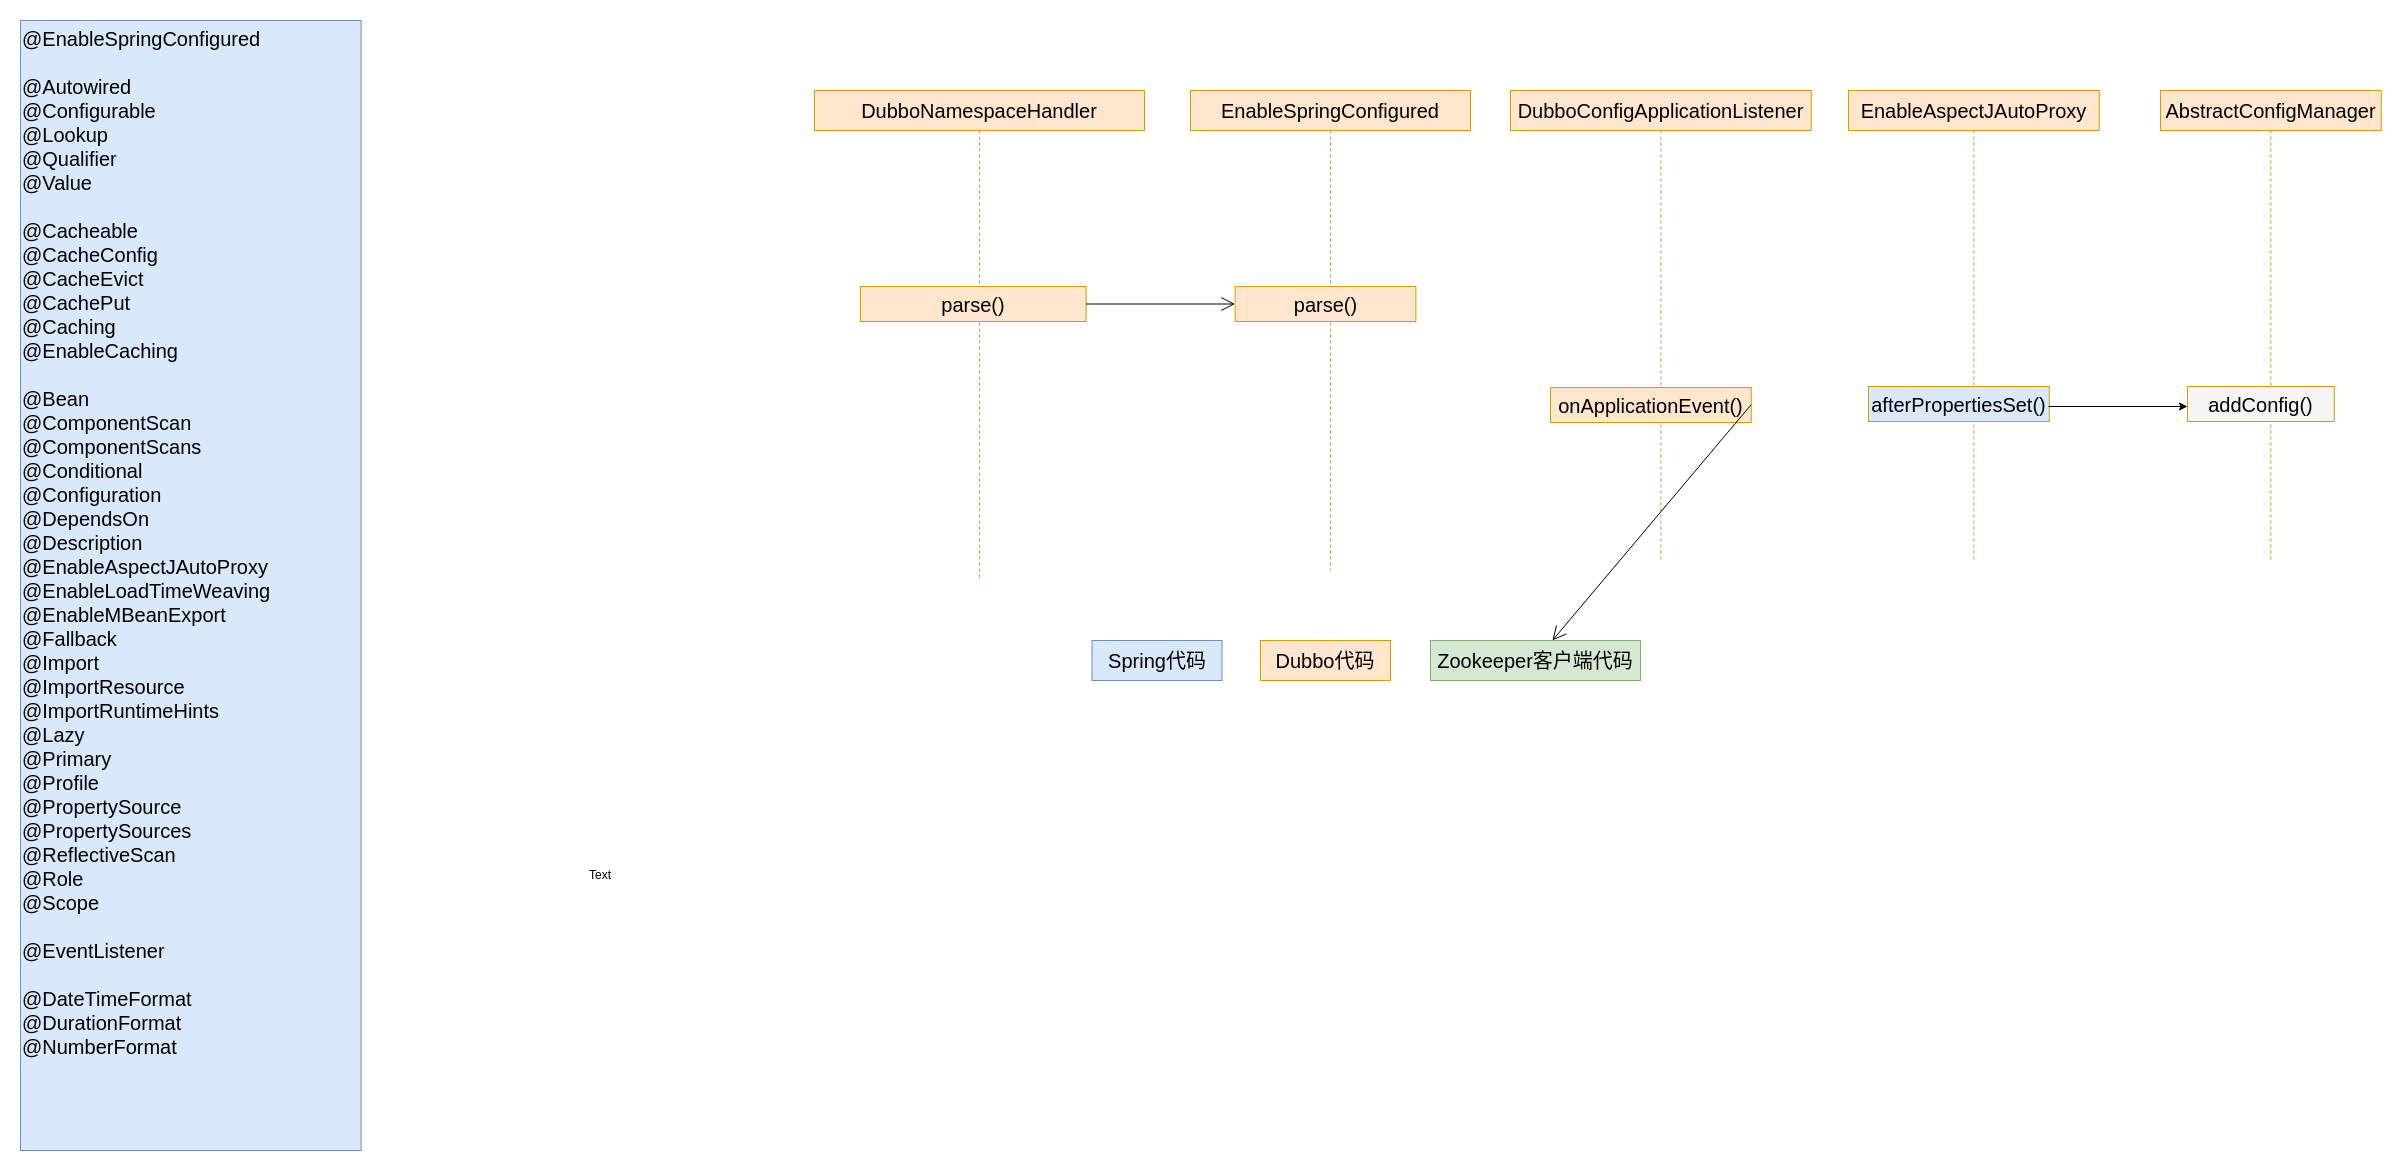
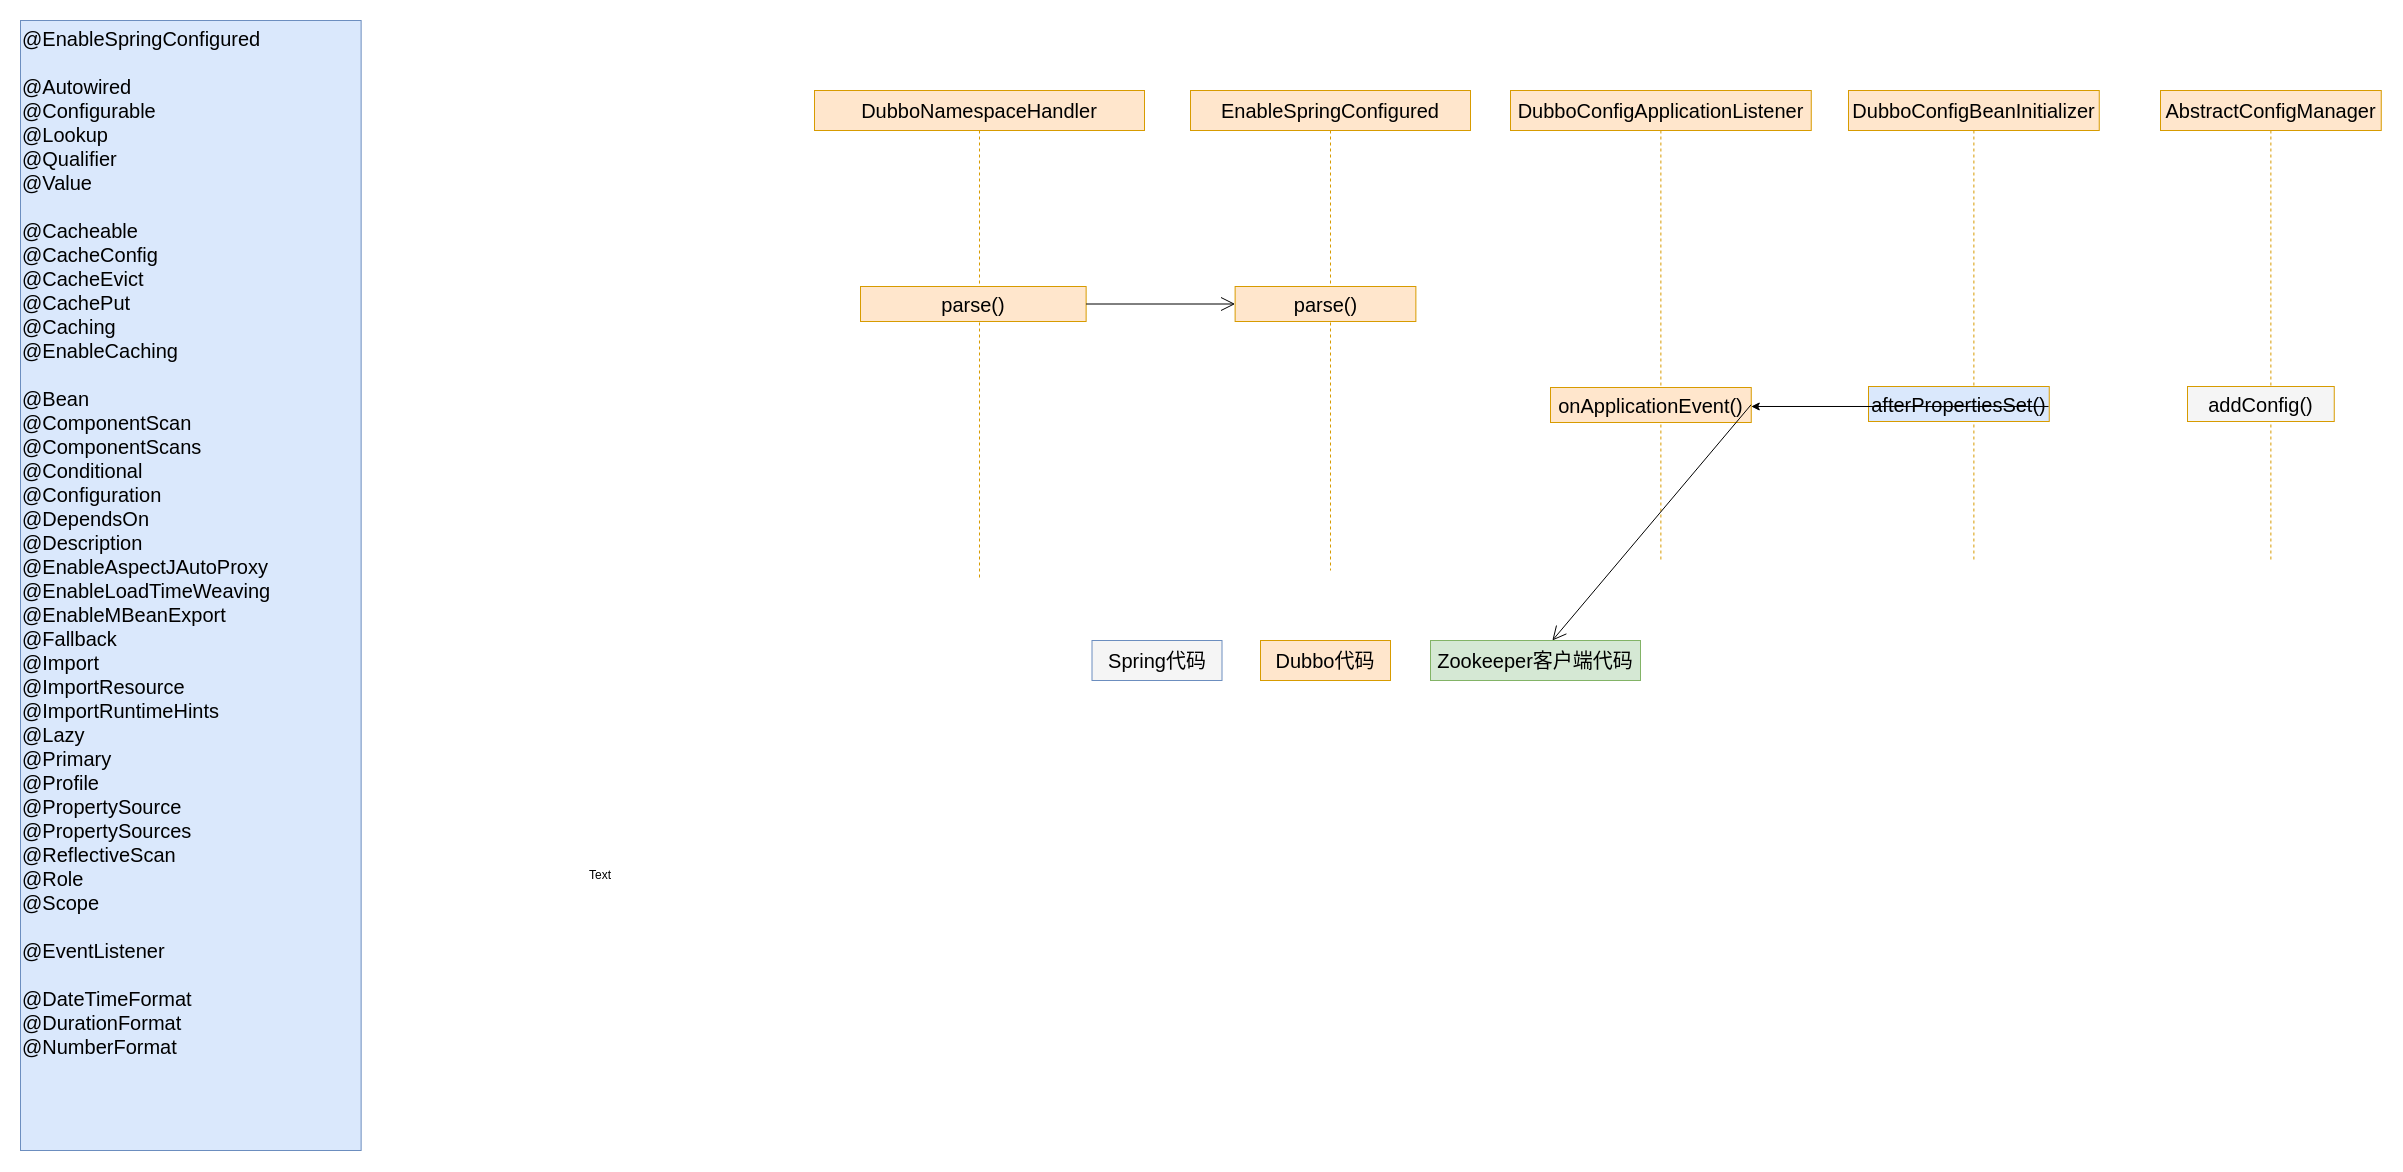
(1974, 111) -> (1974, 111)
(2115, 406) -> (1903, 406)
(1157, 661) -> (1157, 661)
